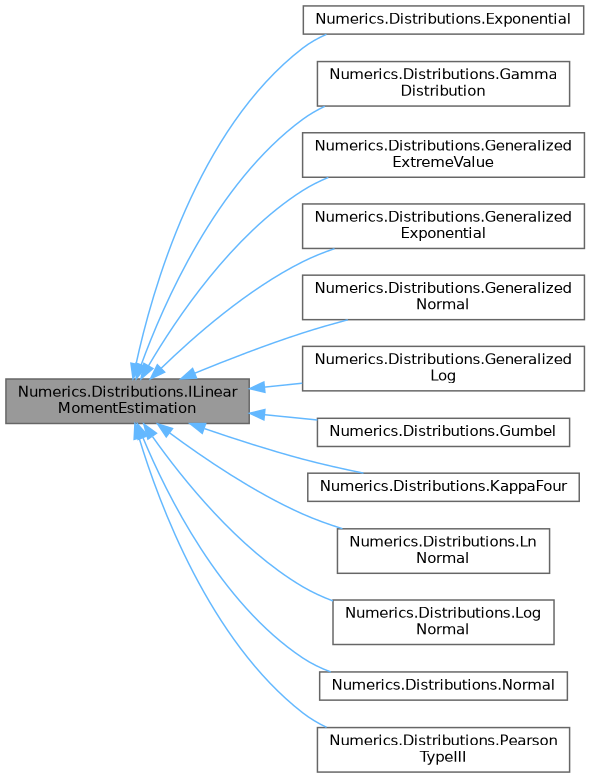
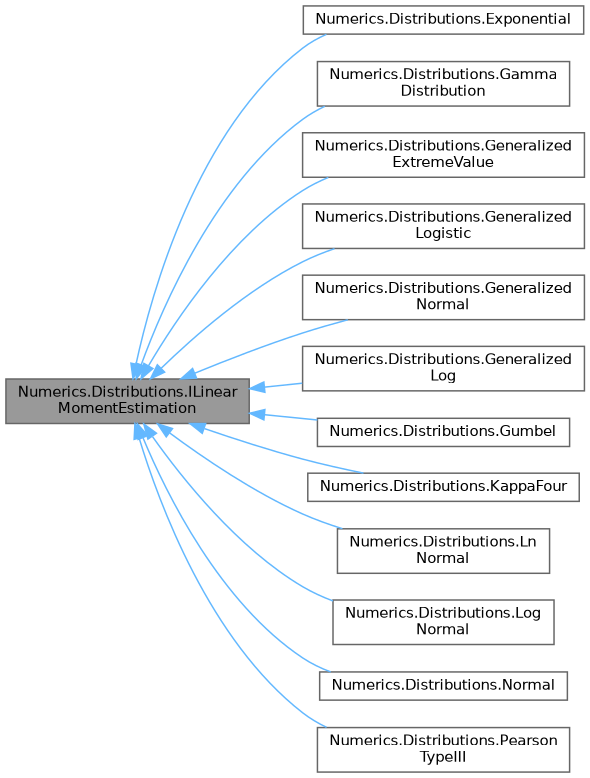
(444, 226) -> (444, 226)
